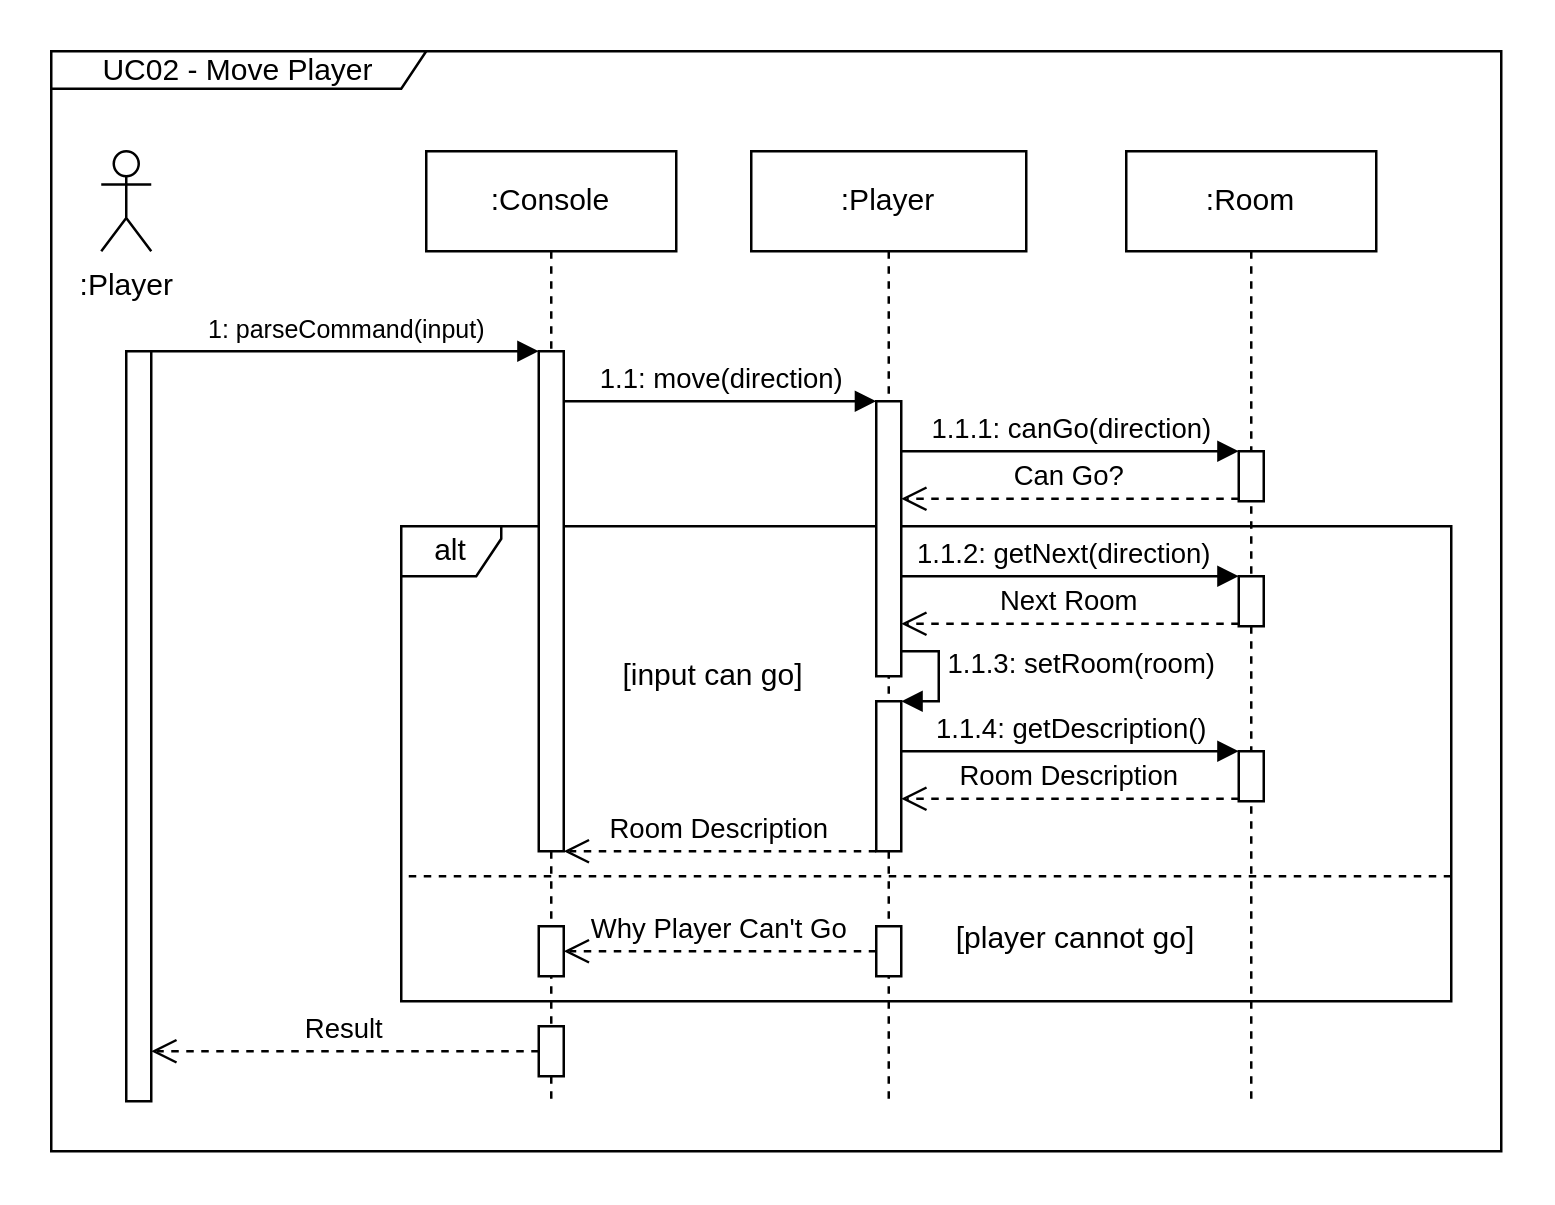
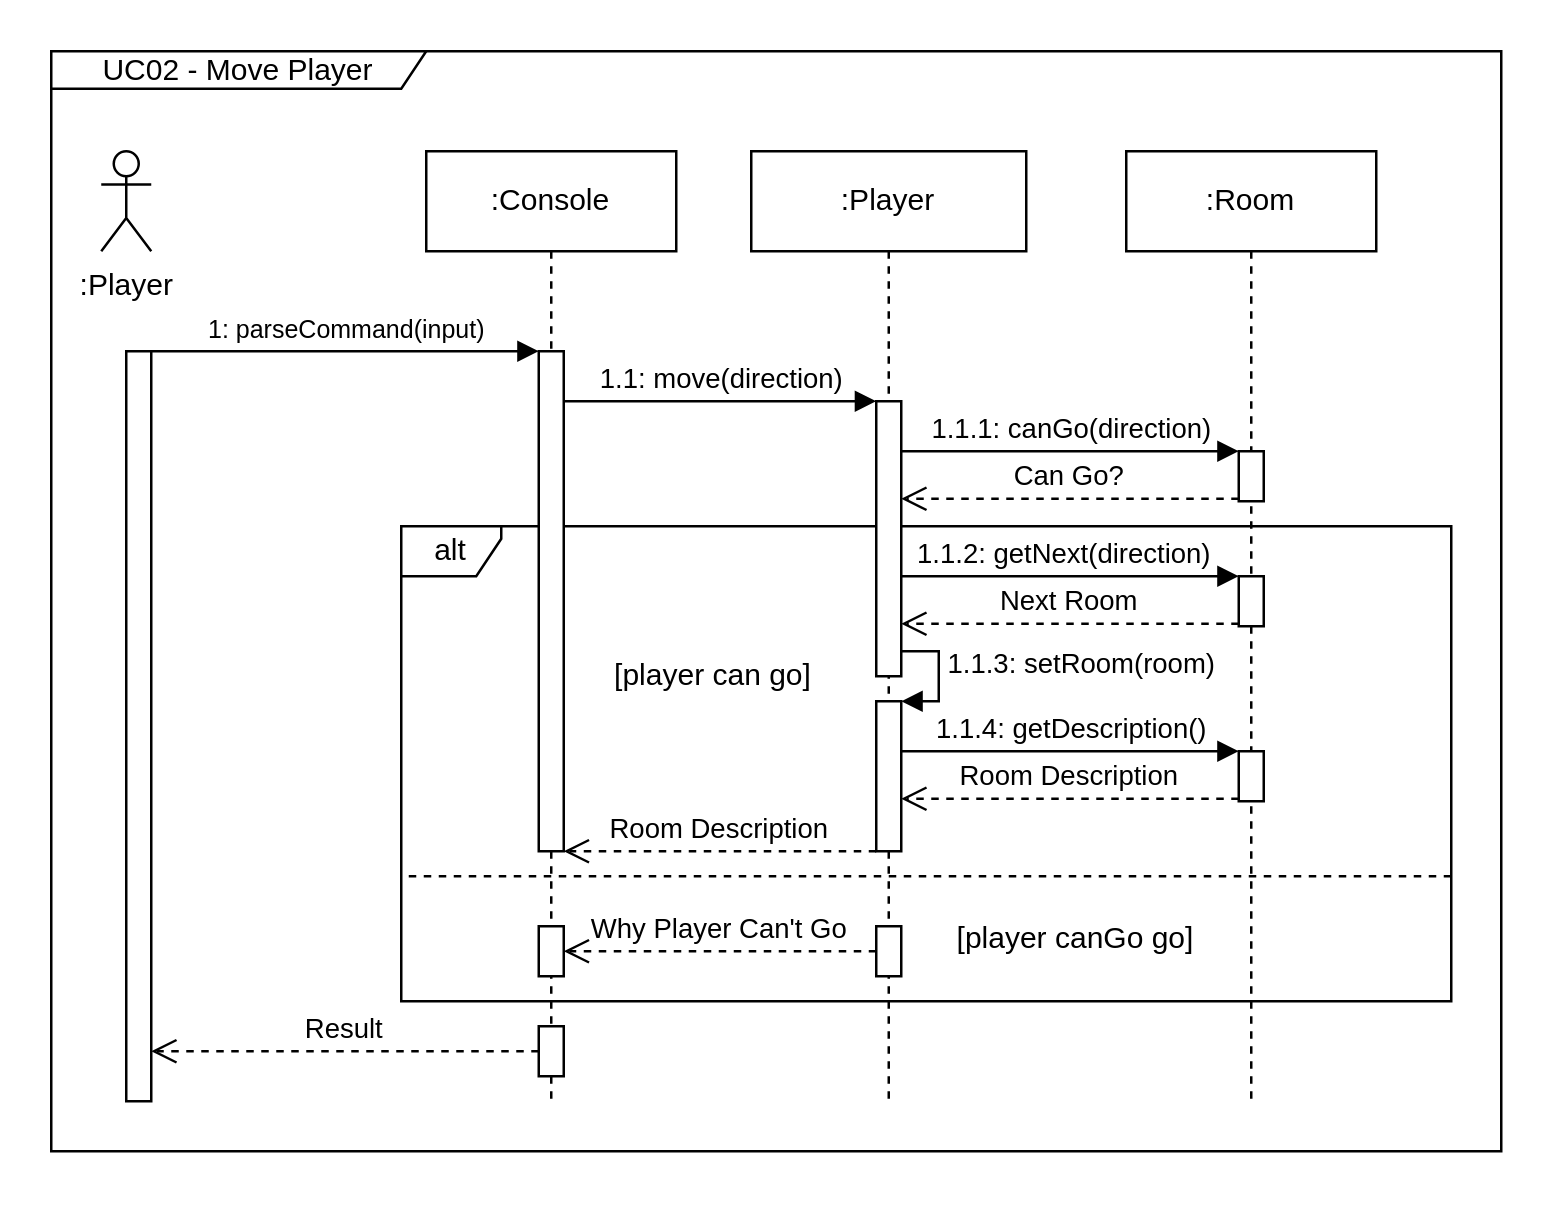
(714, 676) -> (714, 676)
(1076, 939) -> (1076, 939)
